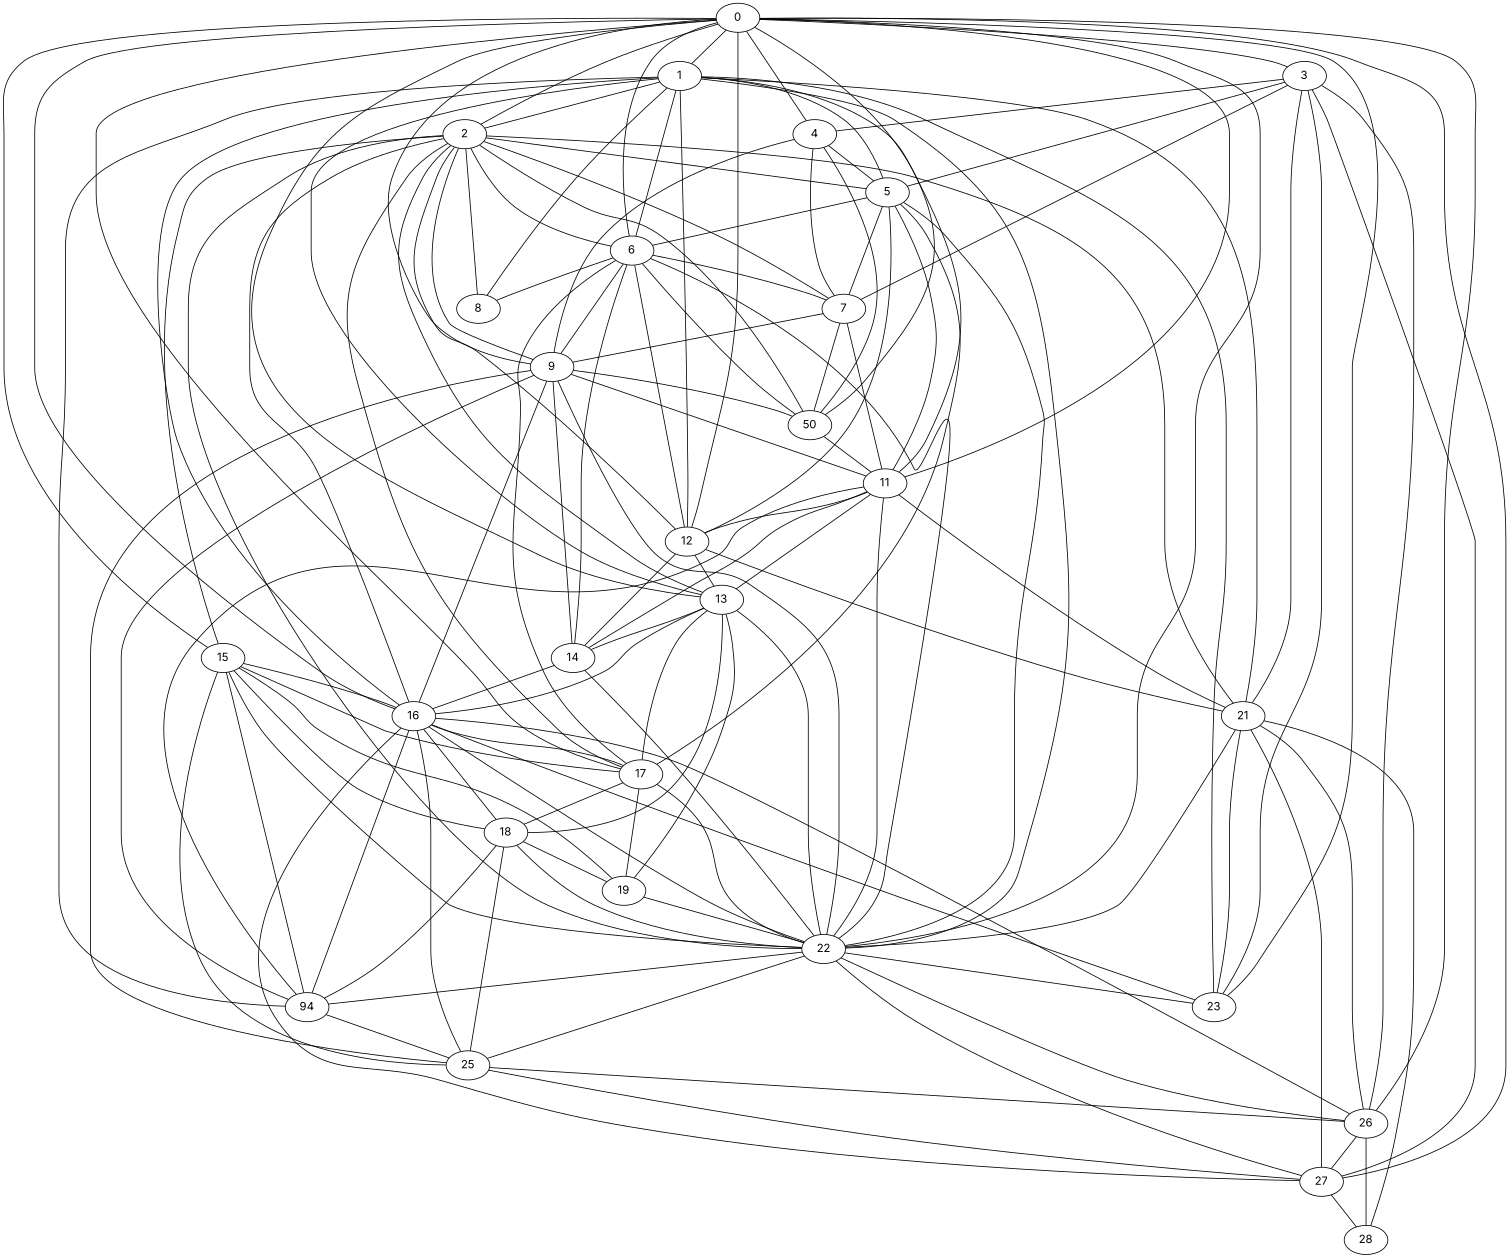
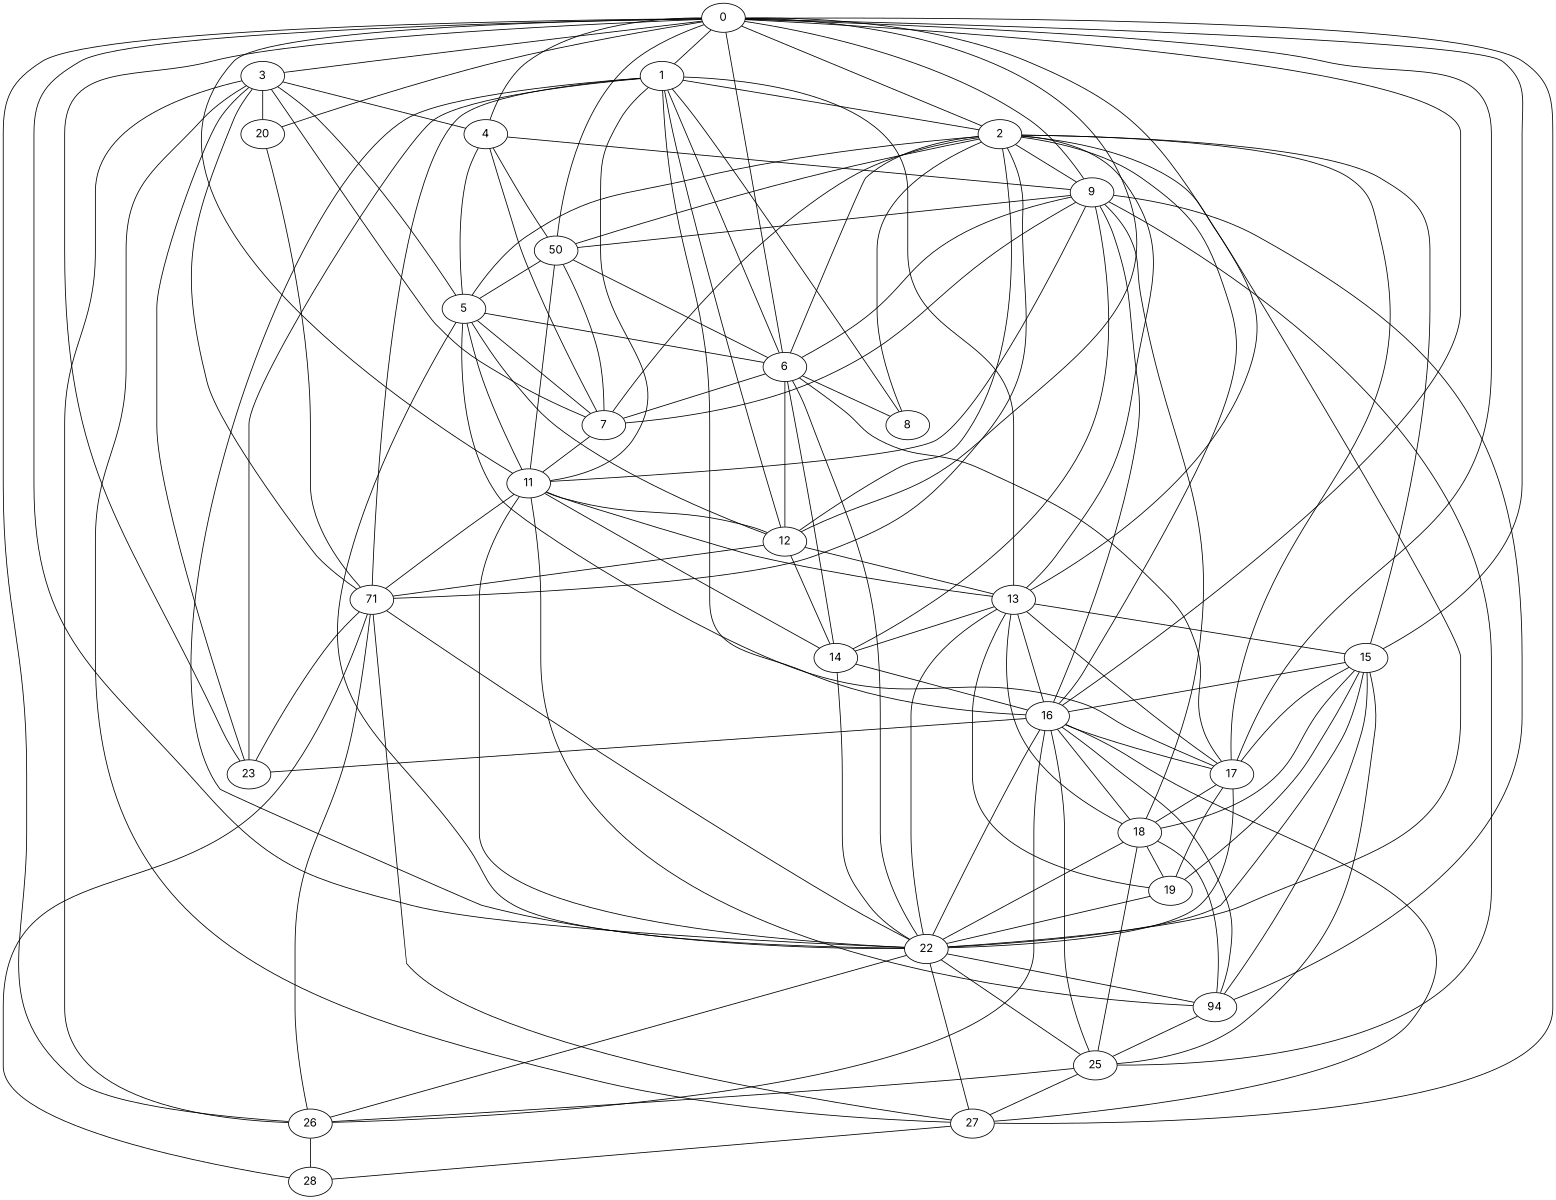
(814, 103) -> (510, 280)
none -> (263, 134)
(65, 379) -> none
(785, 610) -> (1195, 508)
none -> (1182, 628)
(1243, 716) -> (372, 600)
(1019, 978) -> none
(1344, 1153) -> none
